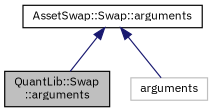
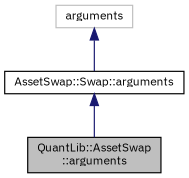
(145, 57) -> (94, 56)
(57, 89) -> (94, 155)
